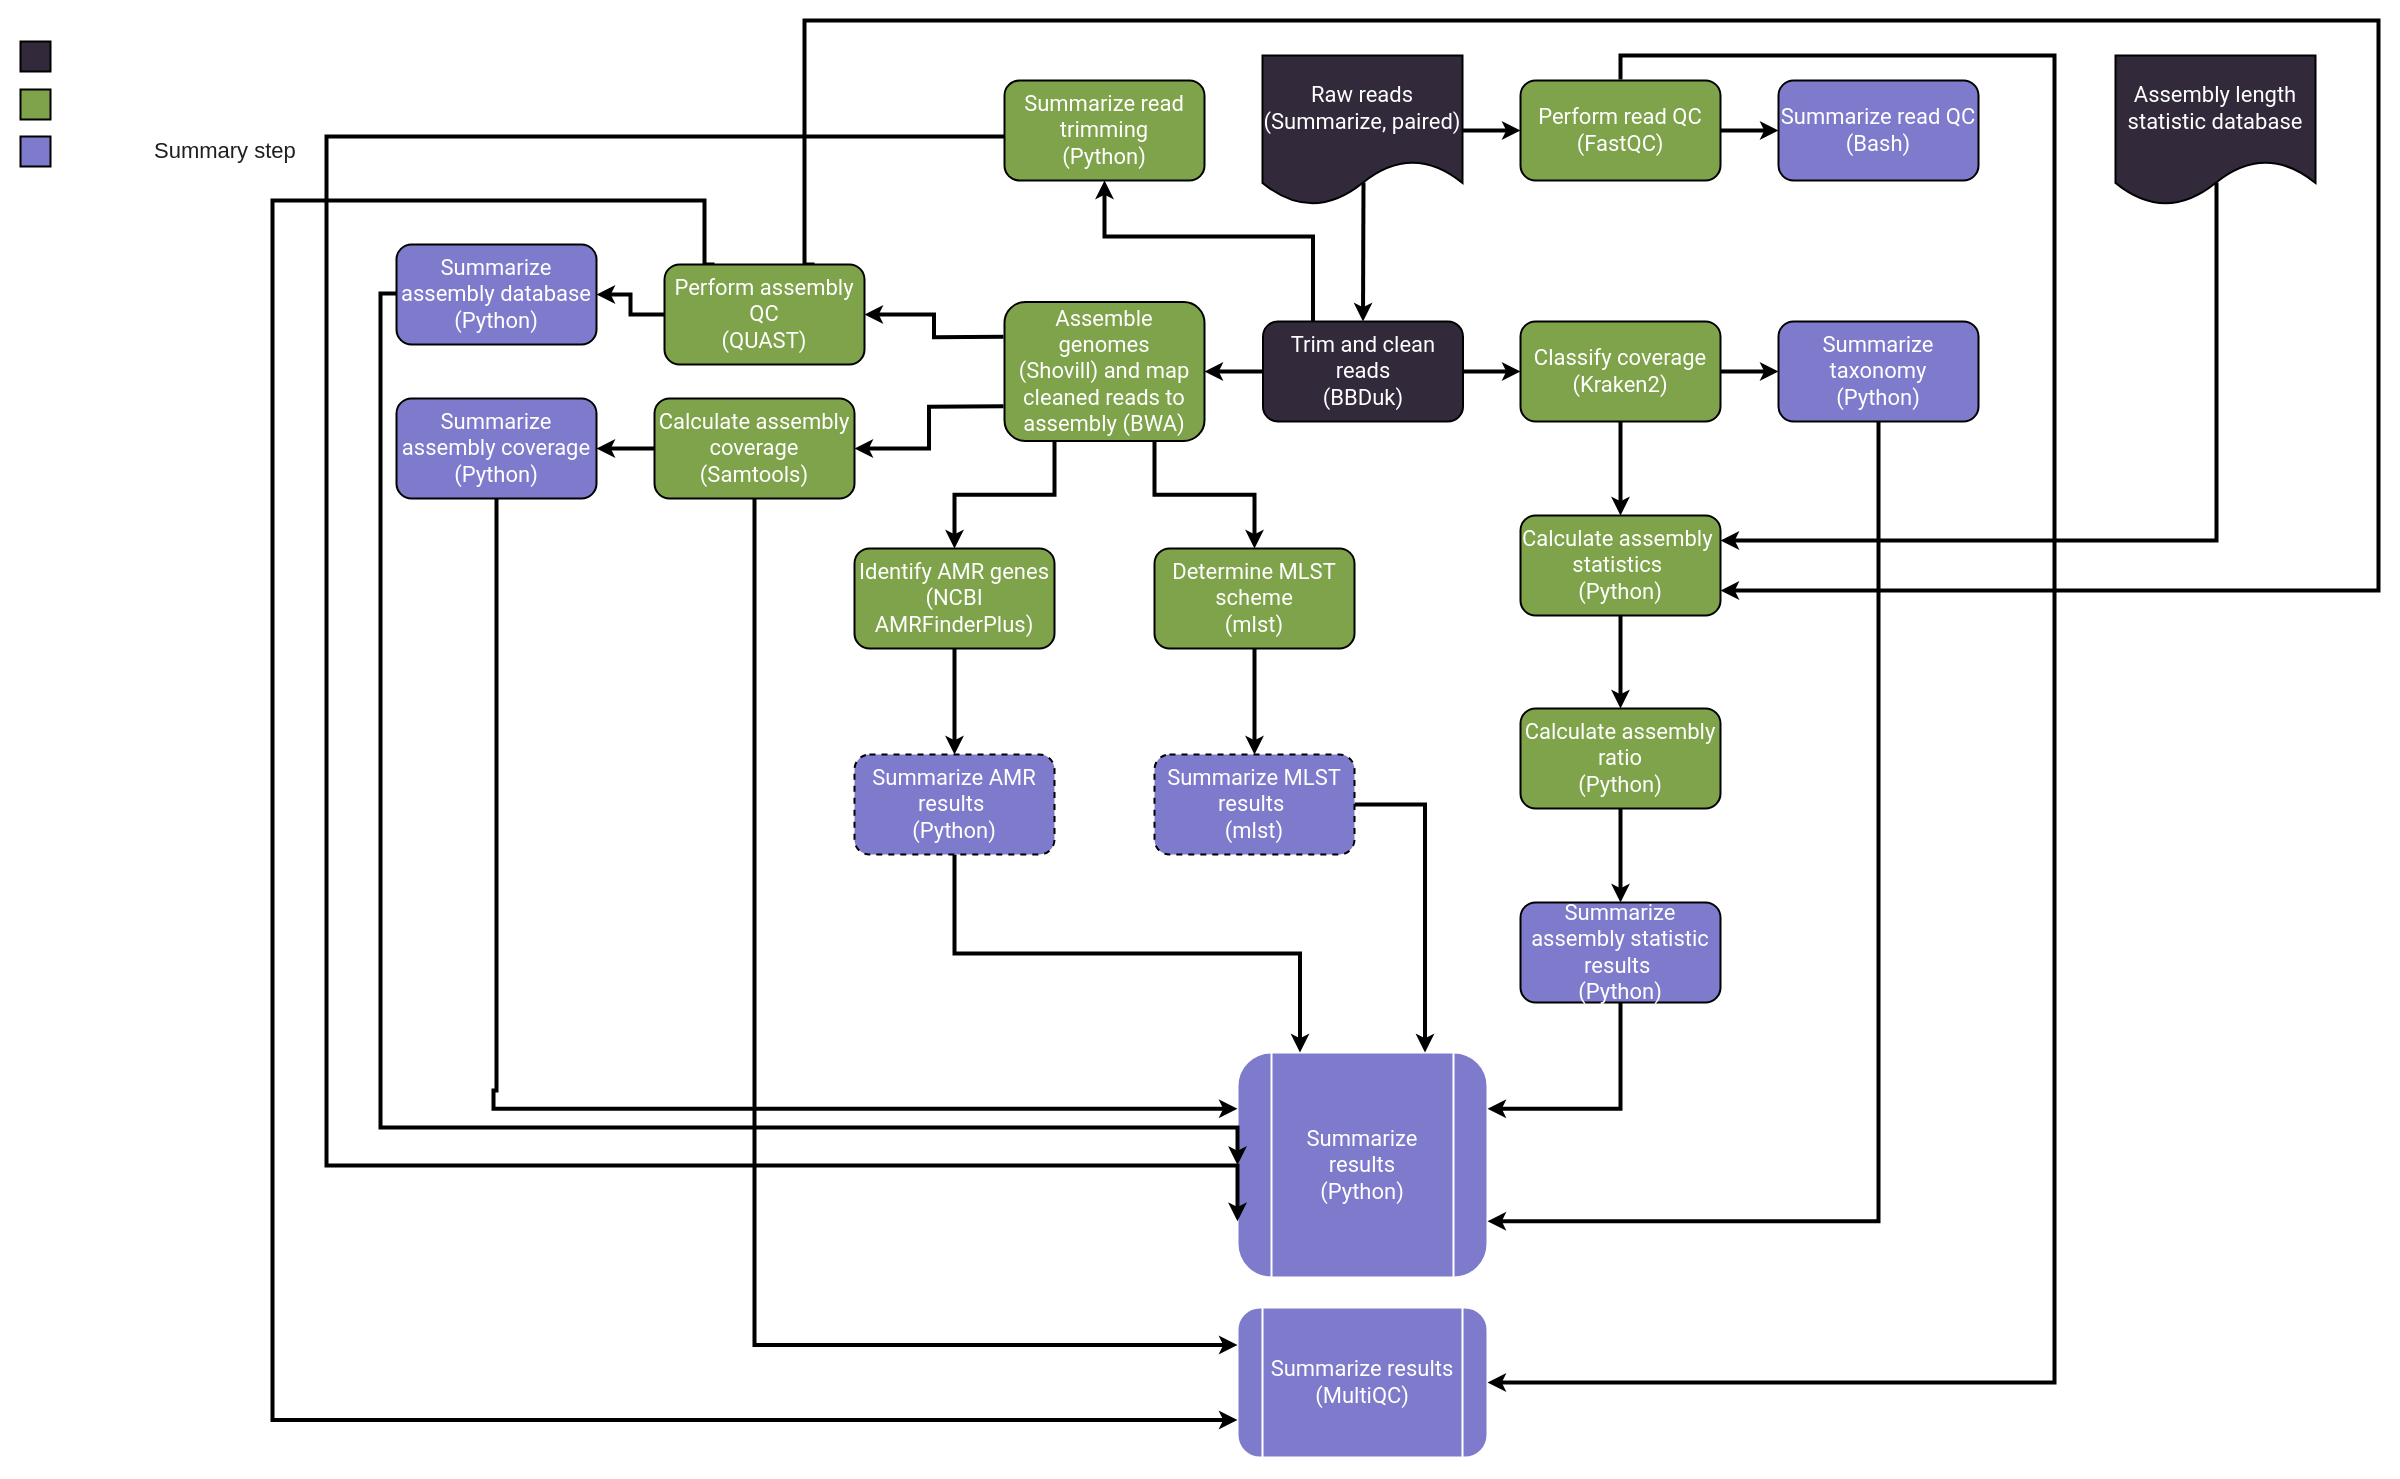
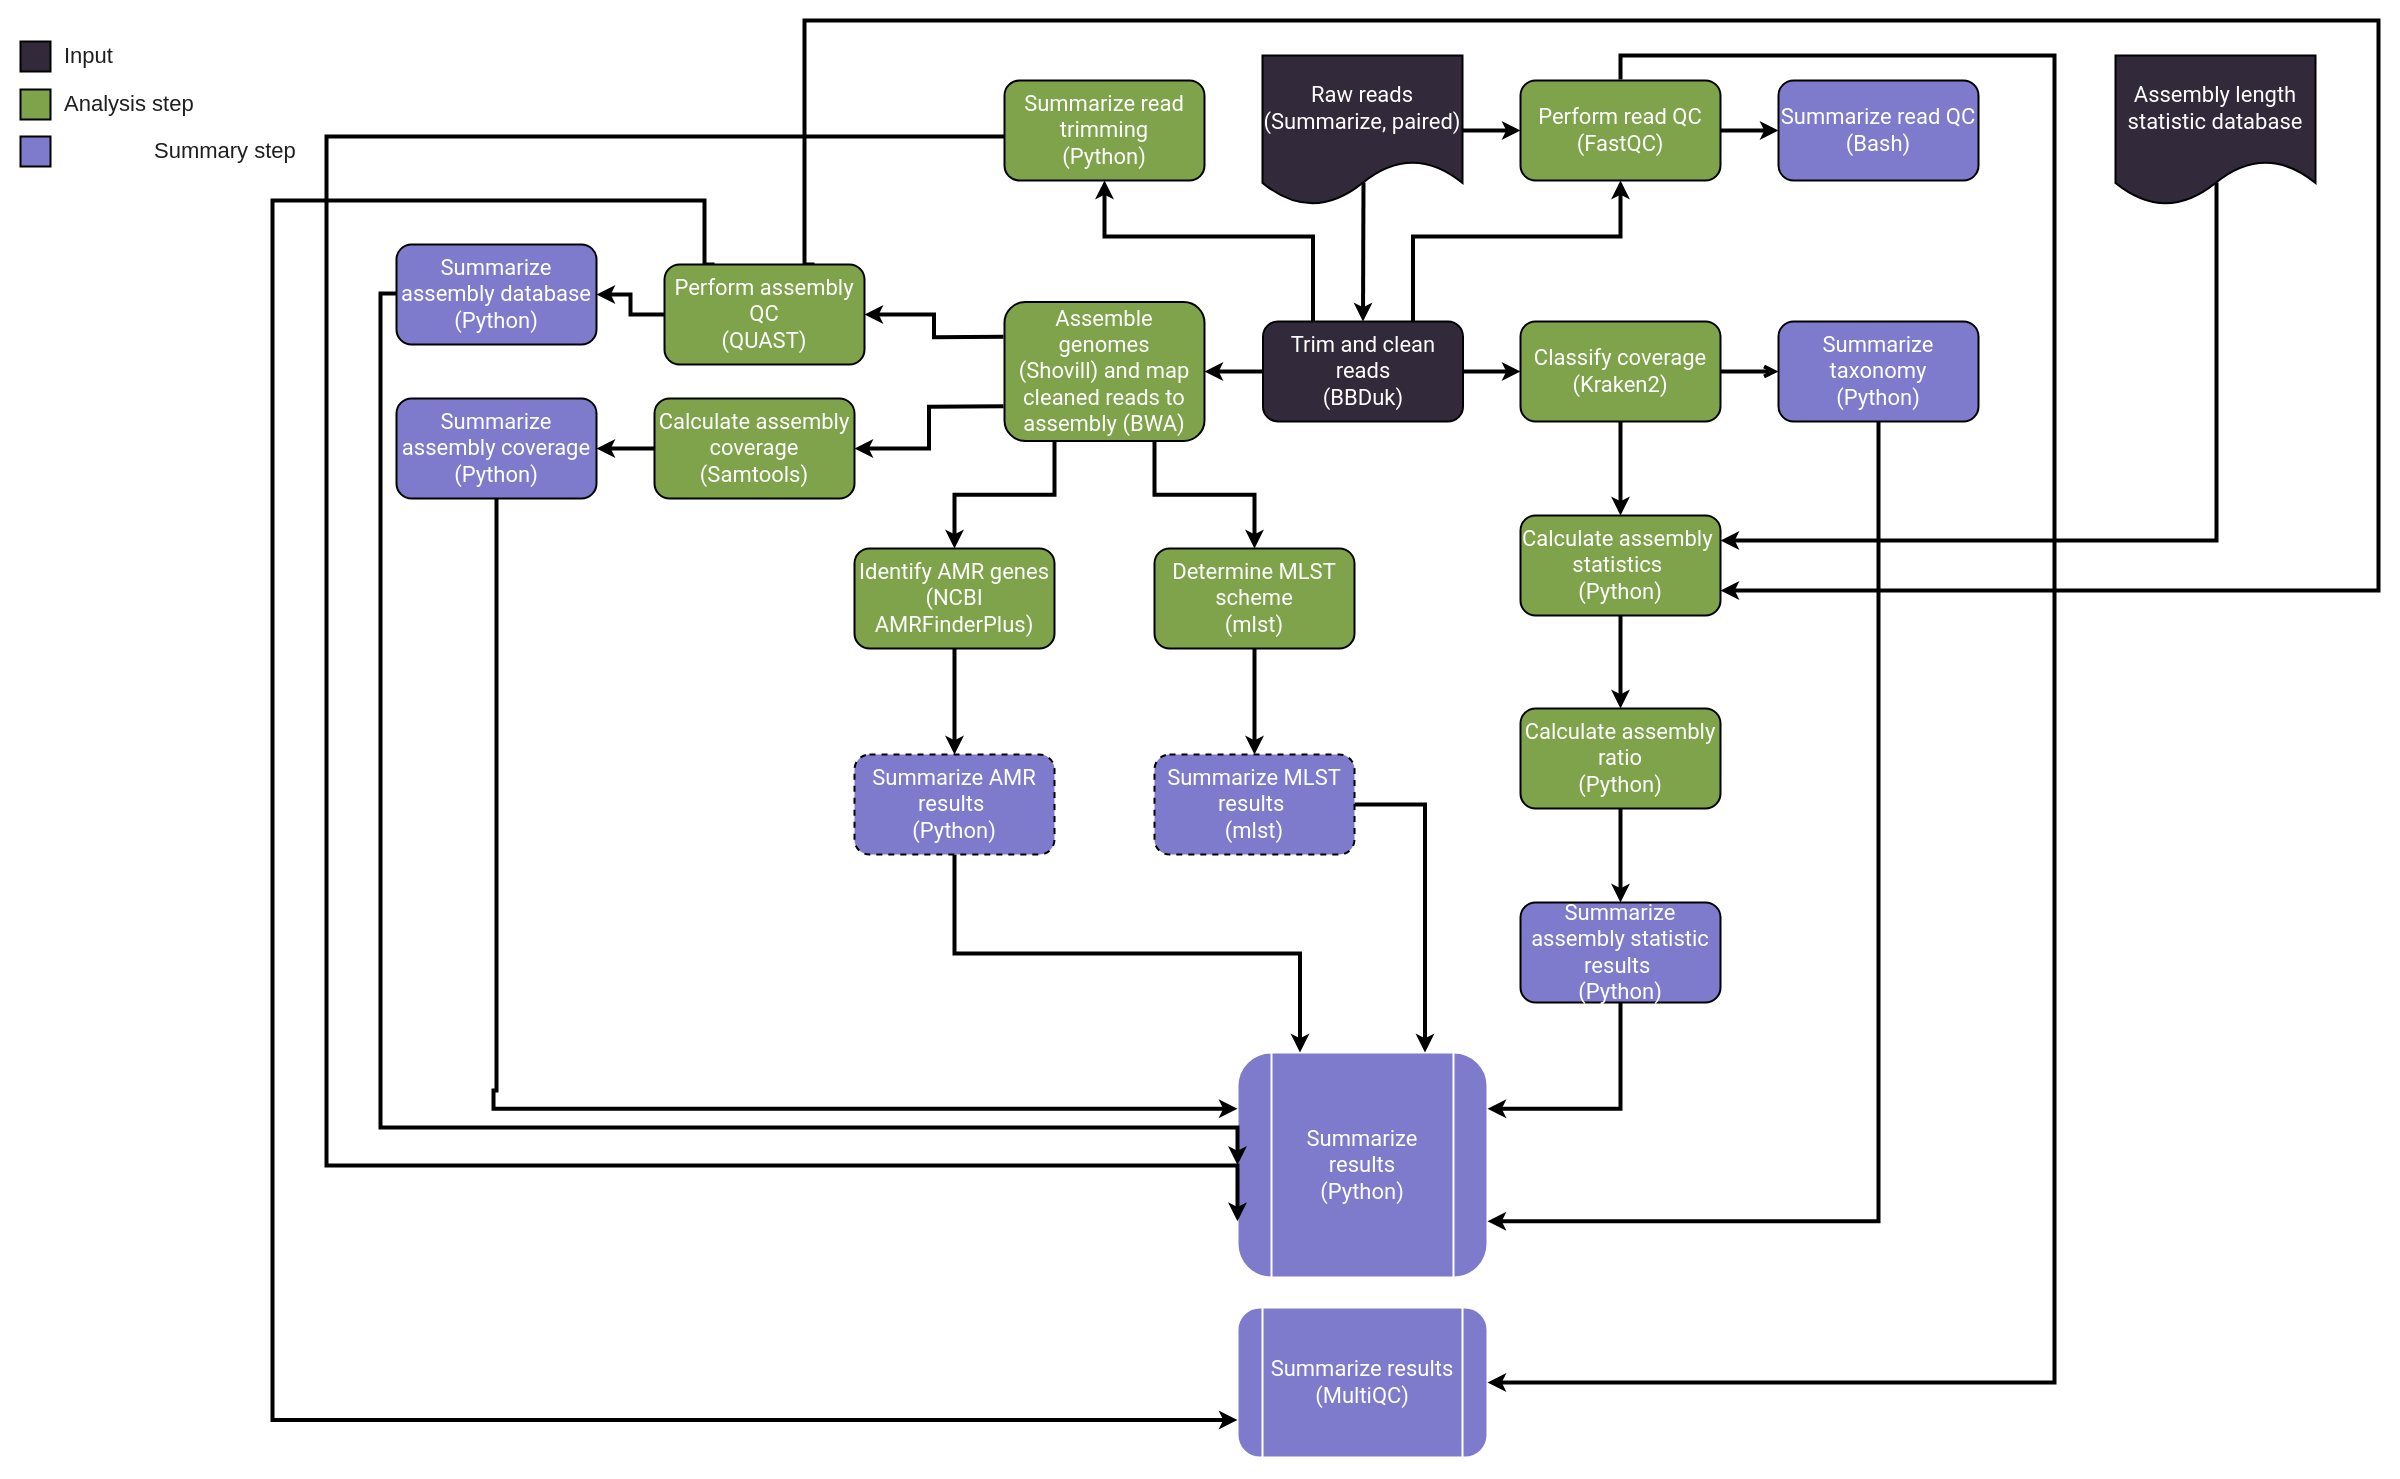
none -> (108, 57)
none -> (144, 105)
none -> (1496, 237)
(1763, 372) -> (1763, 372)
(755, 1157) -> none
